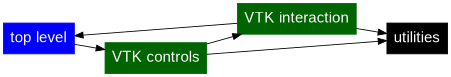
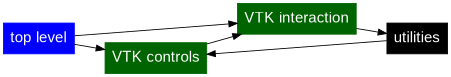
(160, 29) -> (152, 30)
(292, 48) -> (301, 47)
